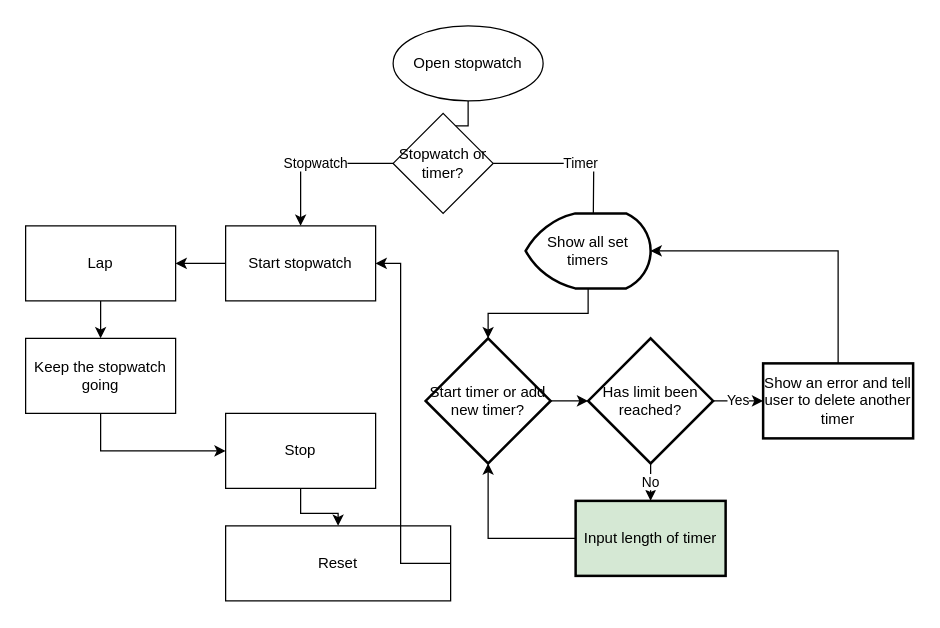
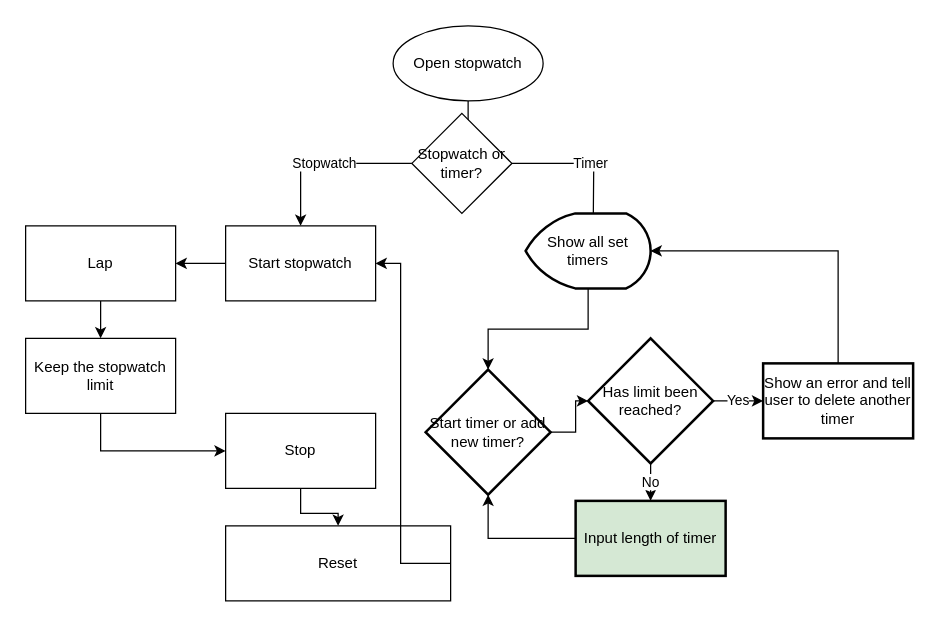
(443, 163) -> (462, 163)
(101, 376) -> (101, 376)
(488, 401) -> (488, 432)
